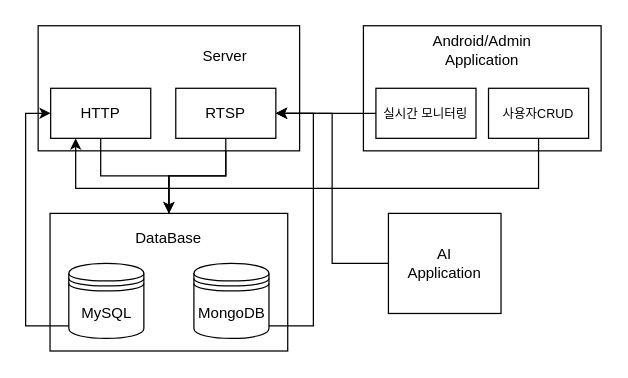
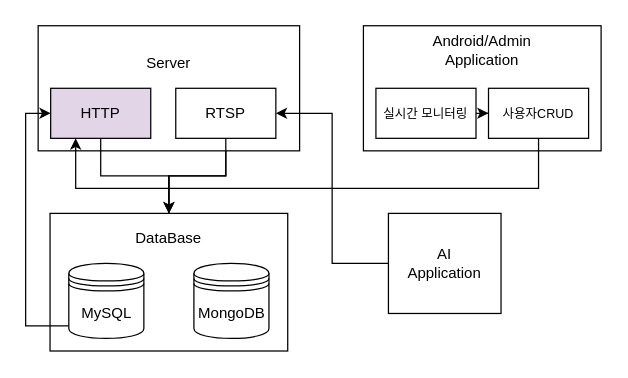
(225, 57) -> (169, 63)
(101, 113) -> (101, 113)
(355, 113) -> (482, 113)
(313, 242) -> none
